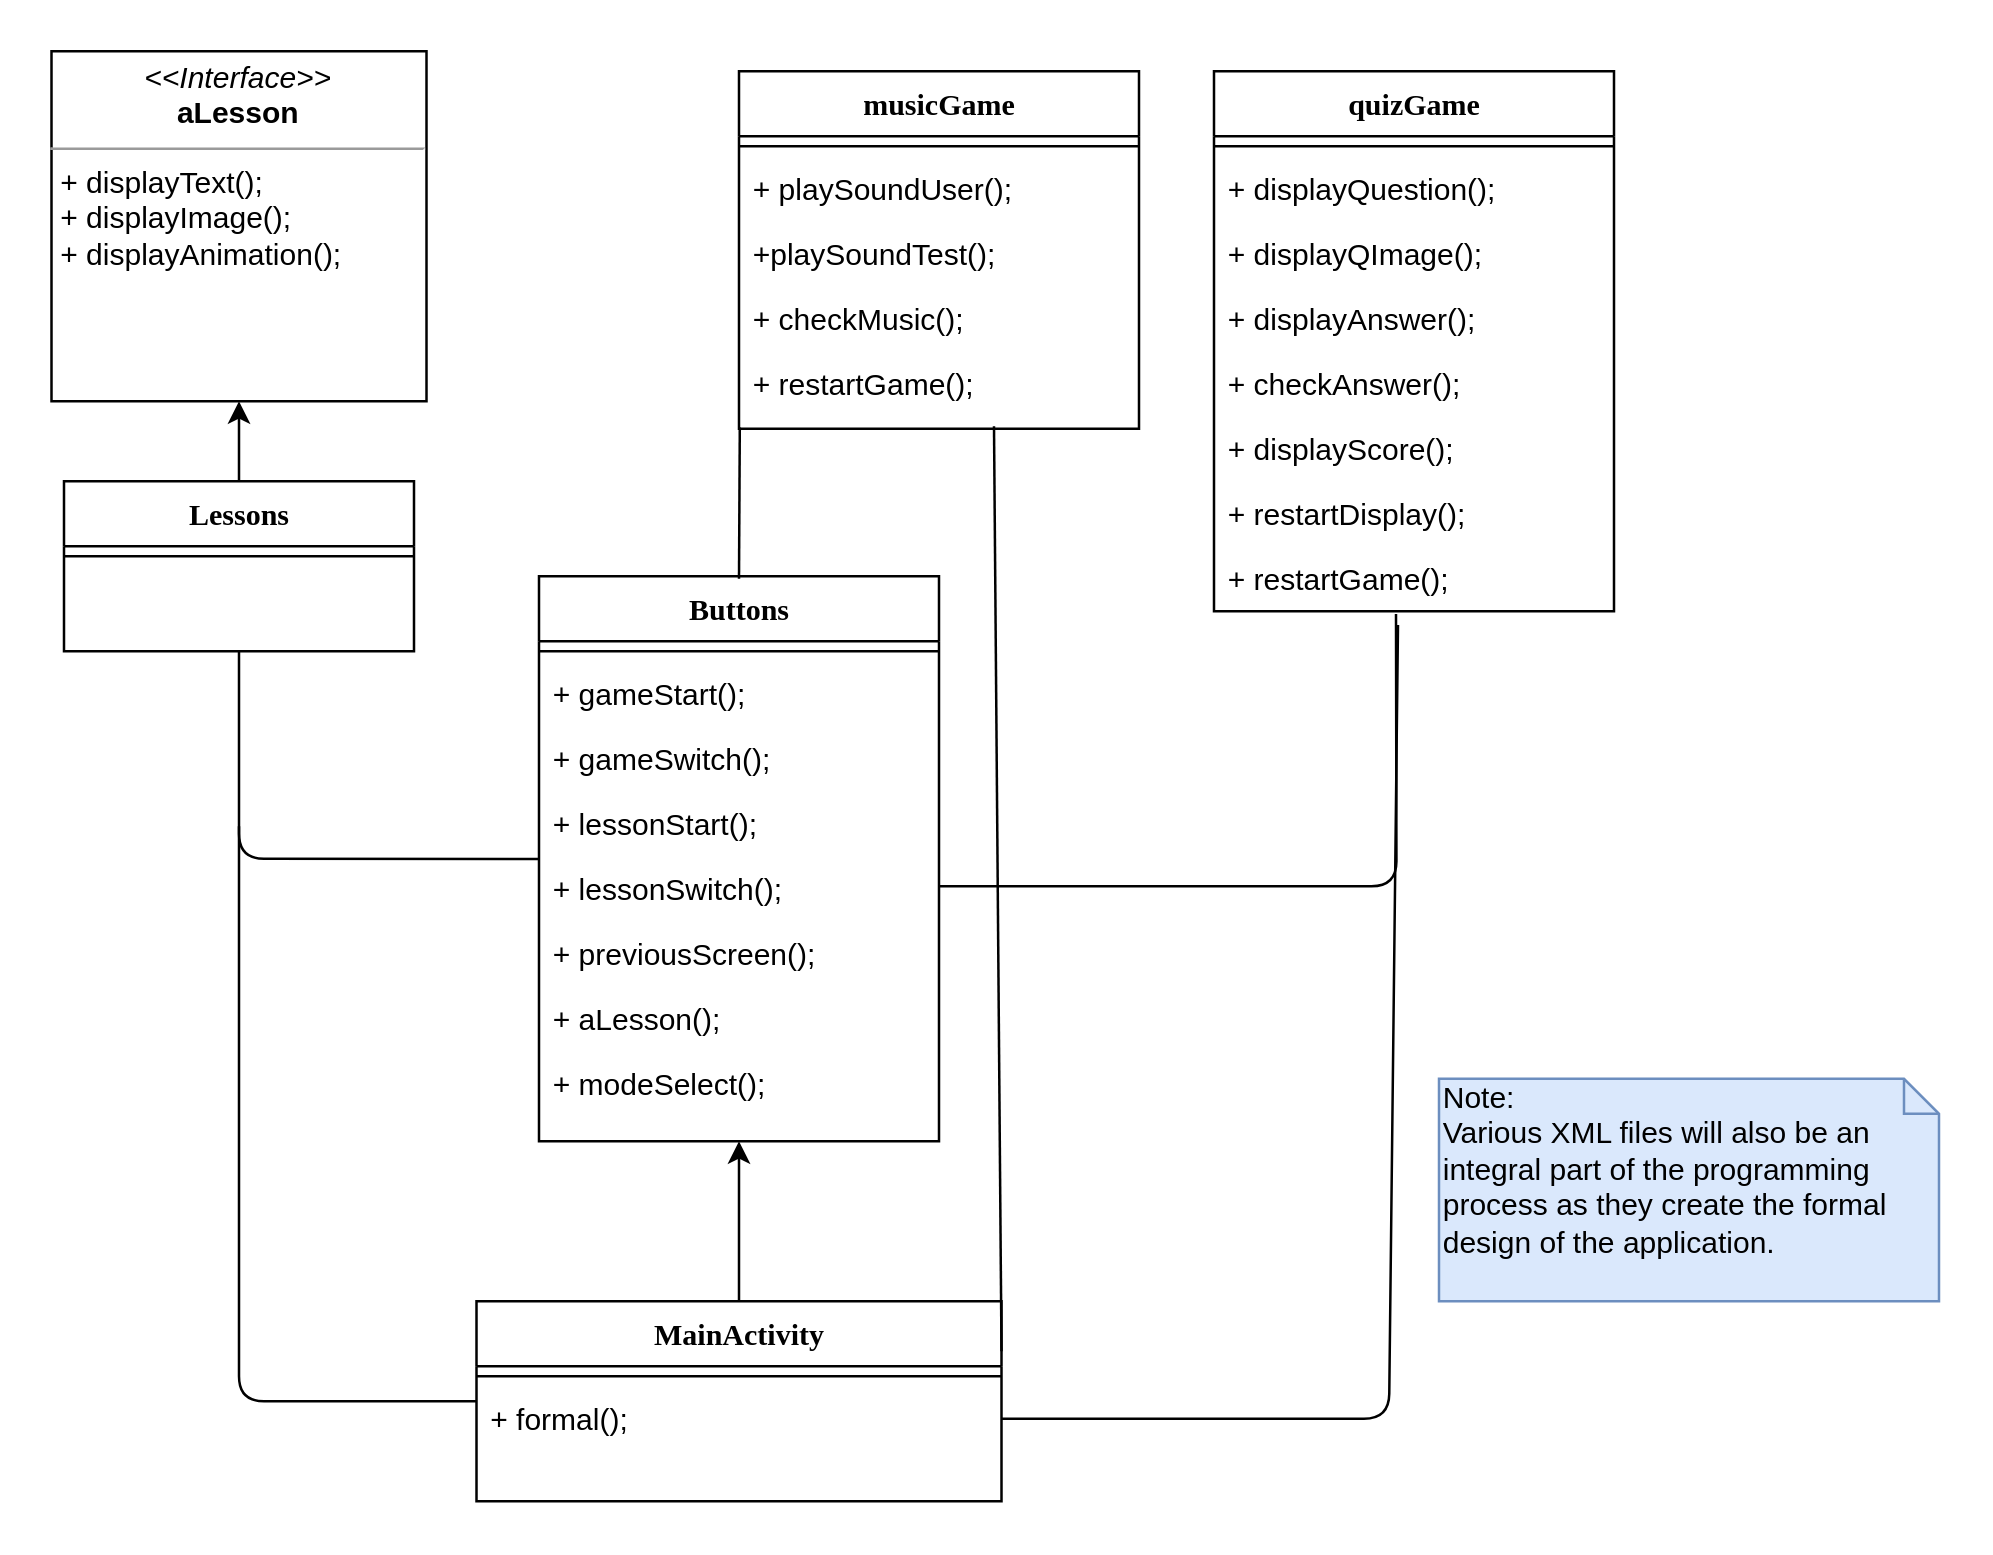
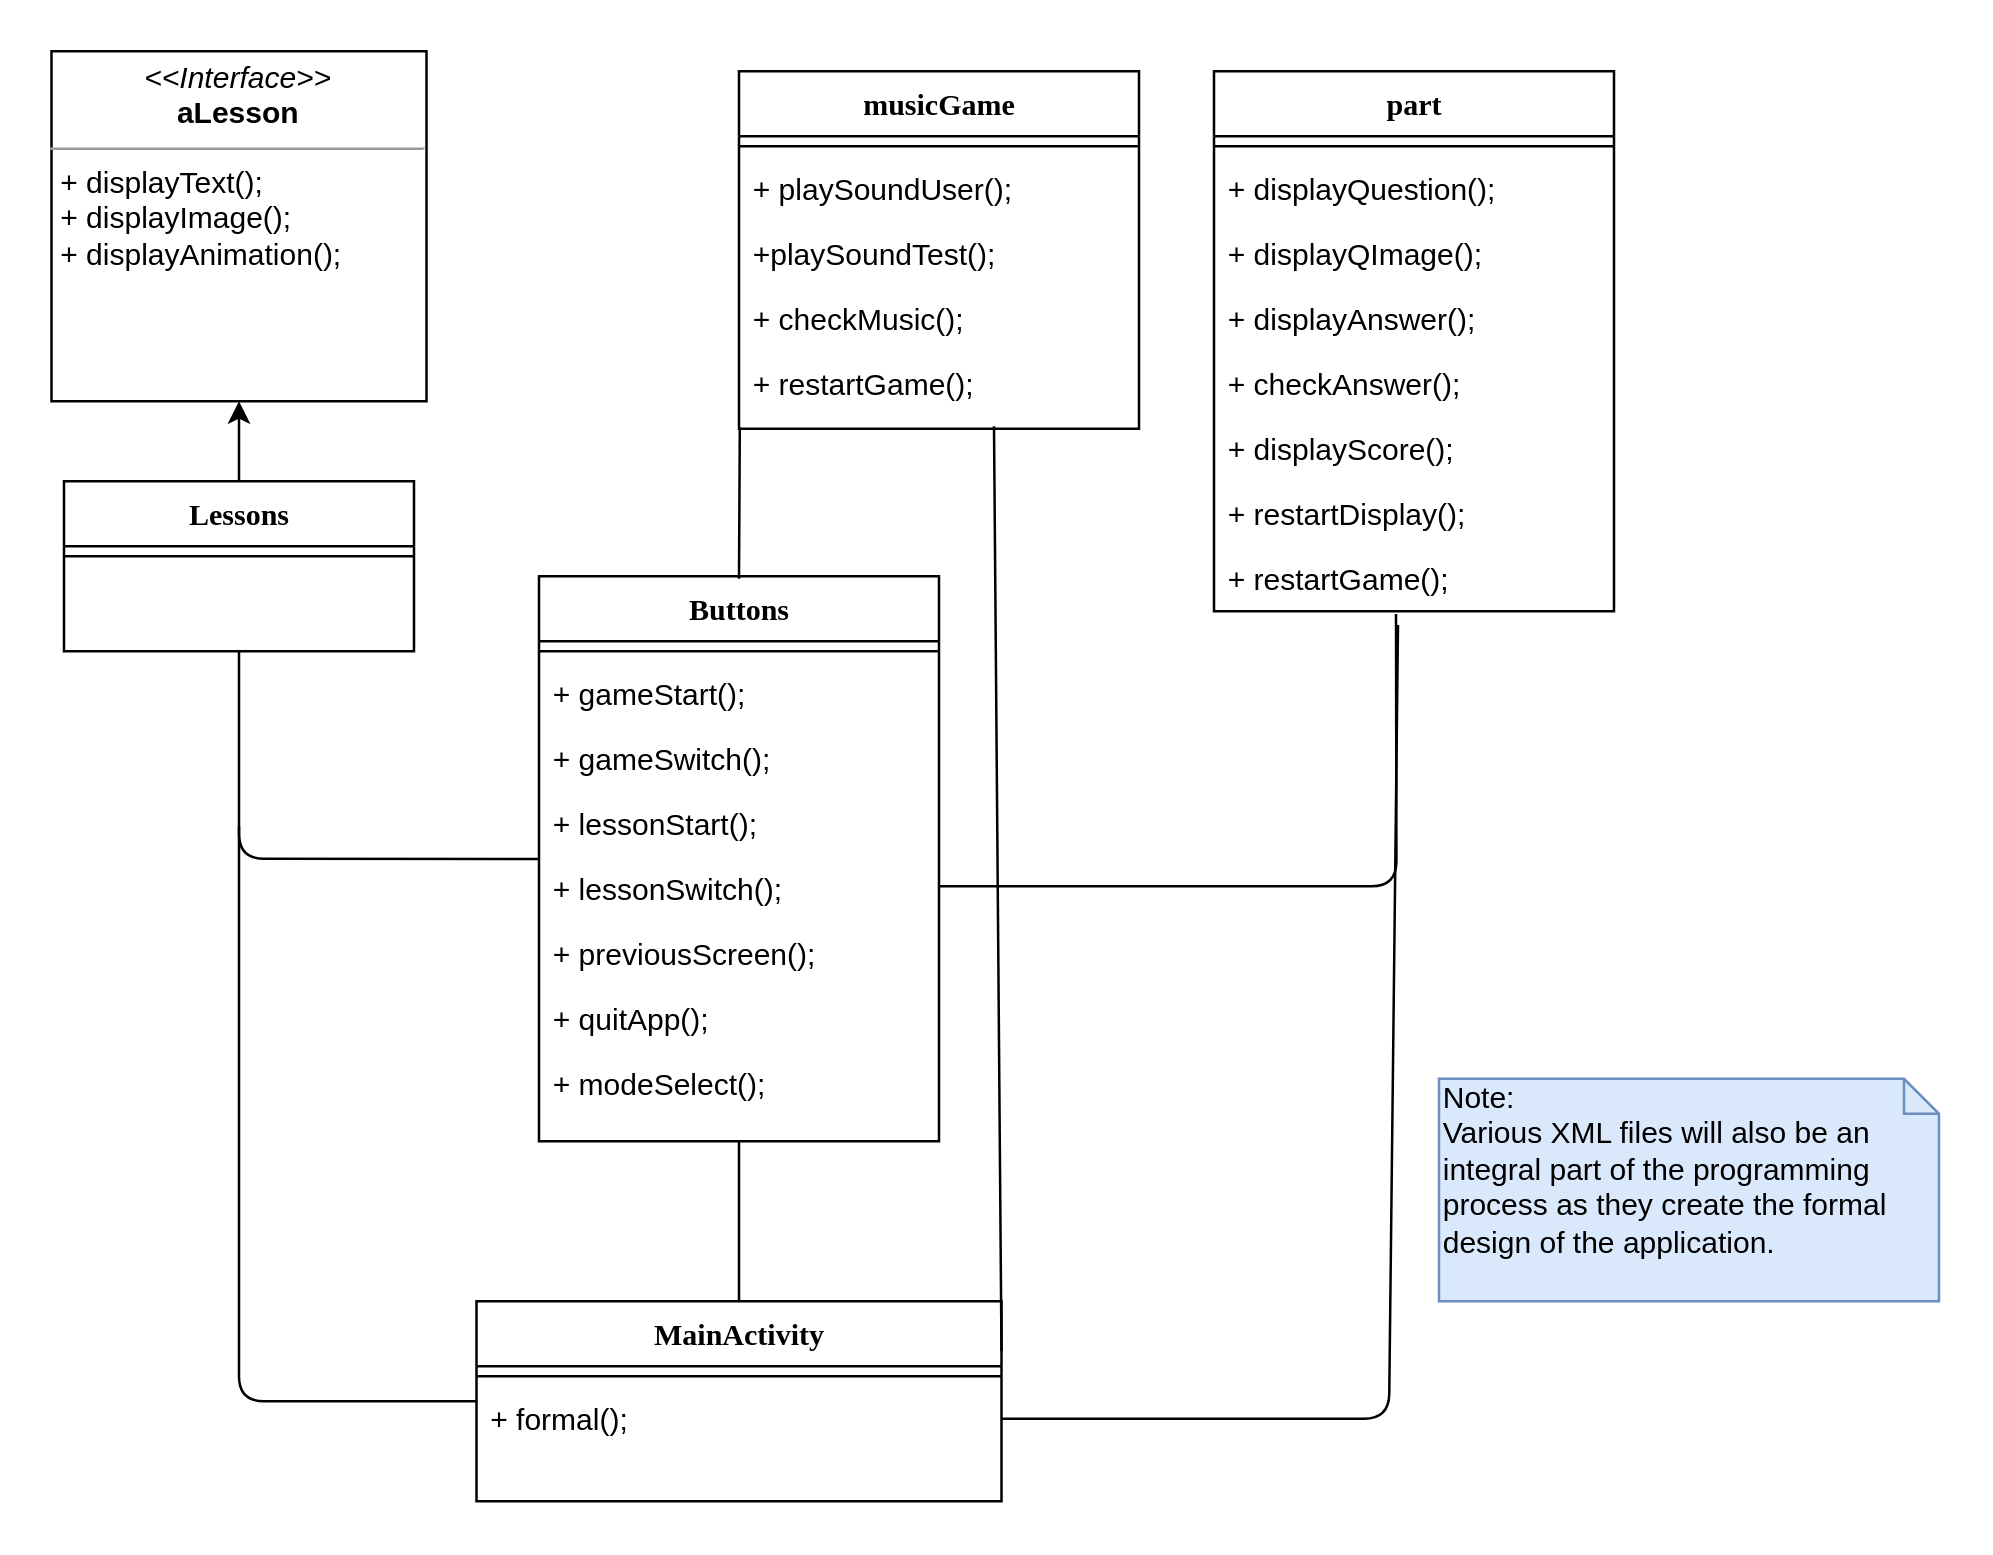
(1415, 107) -> (1415, 107)
(647, 1022) -> (643, 1022)
(739, 1159) -> (739, 1152)
